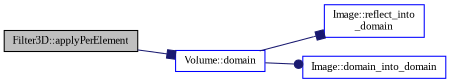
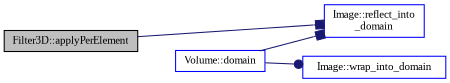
(151, 52) -> (225, 31)
(374, 67) -> (374, 67)
